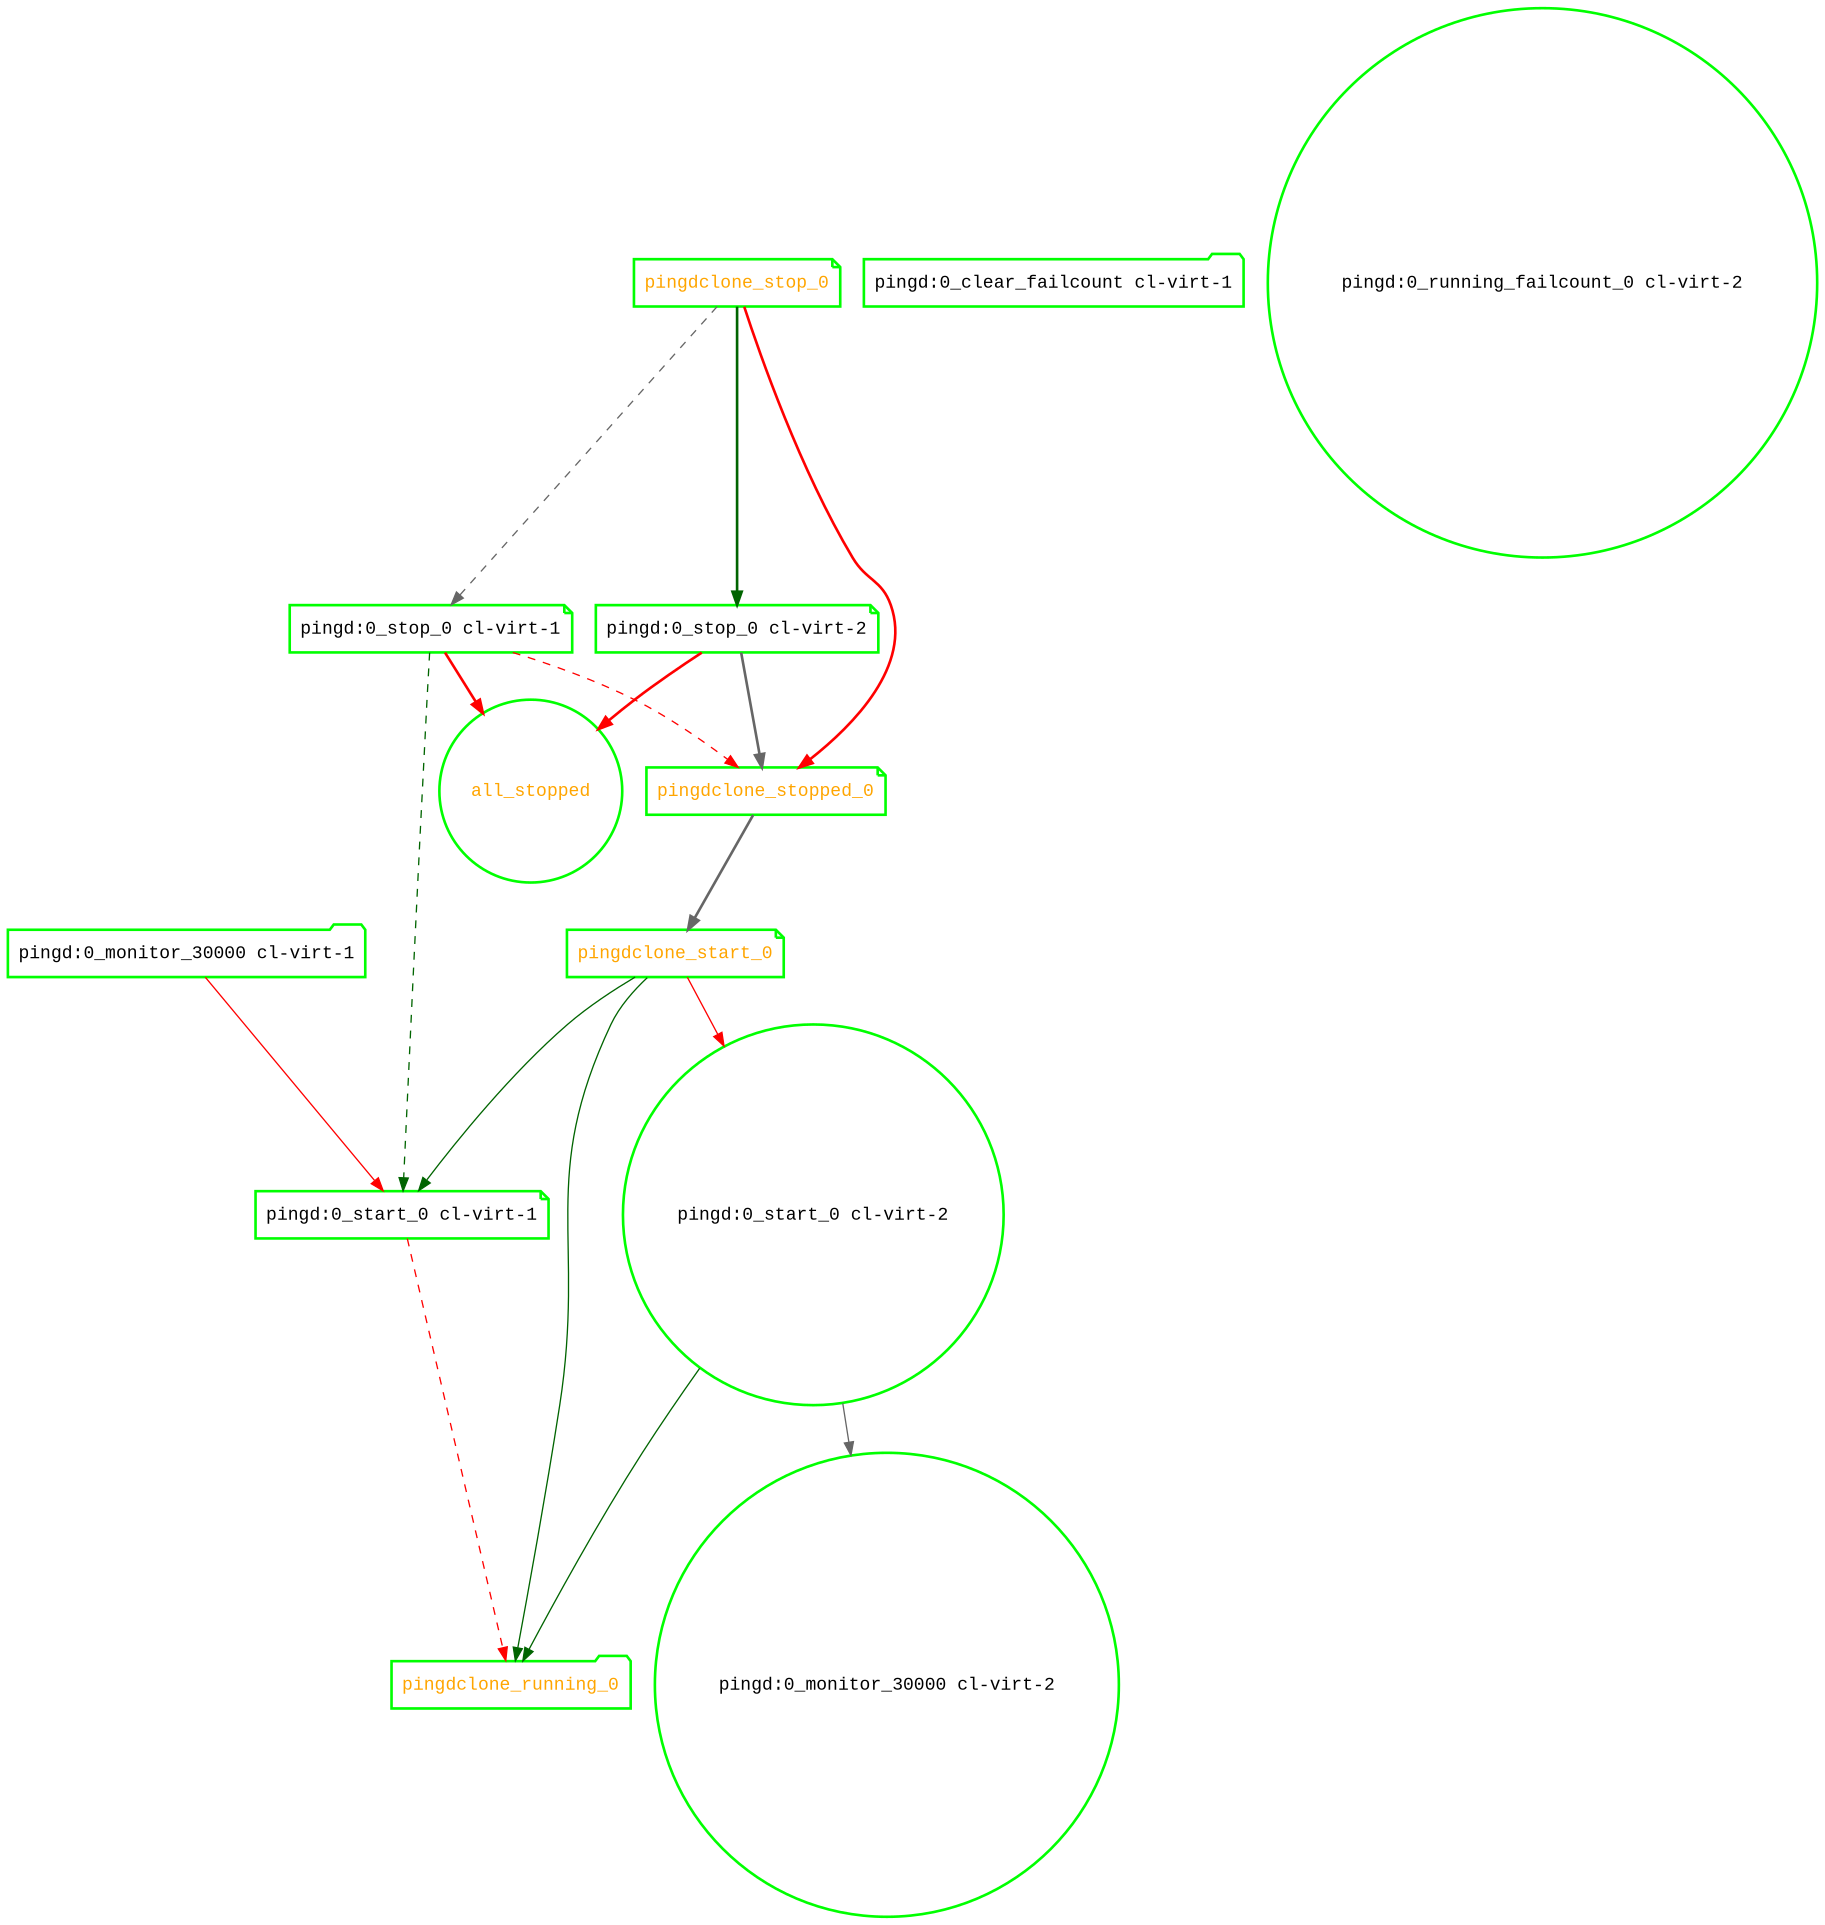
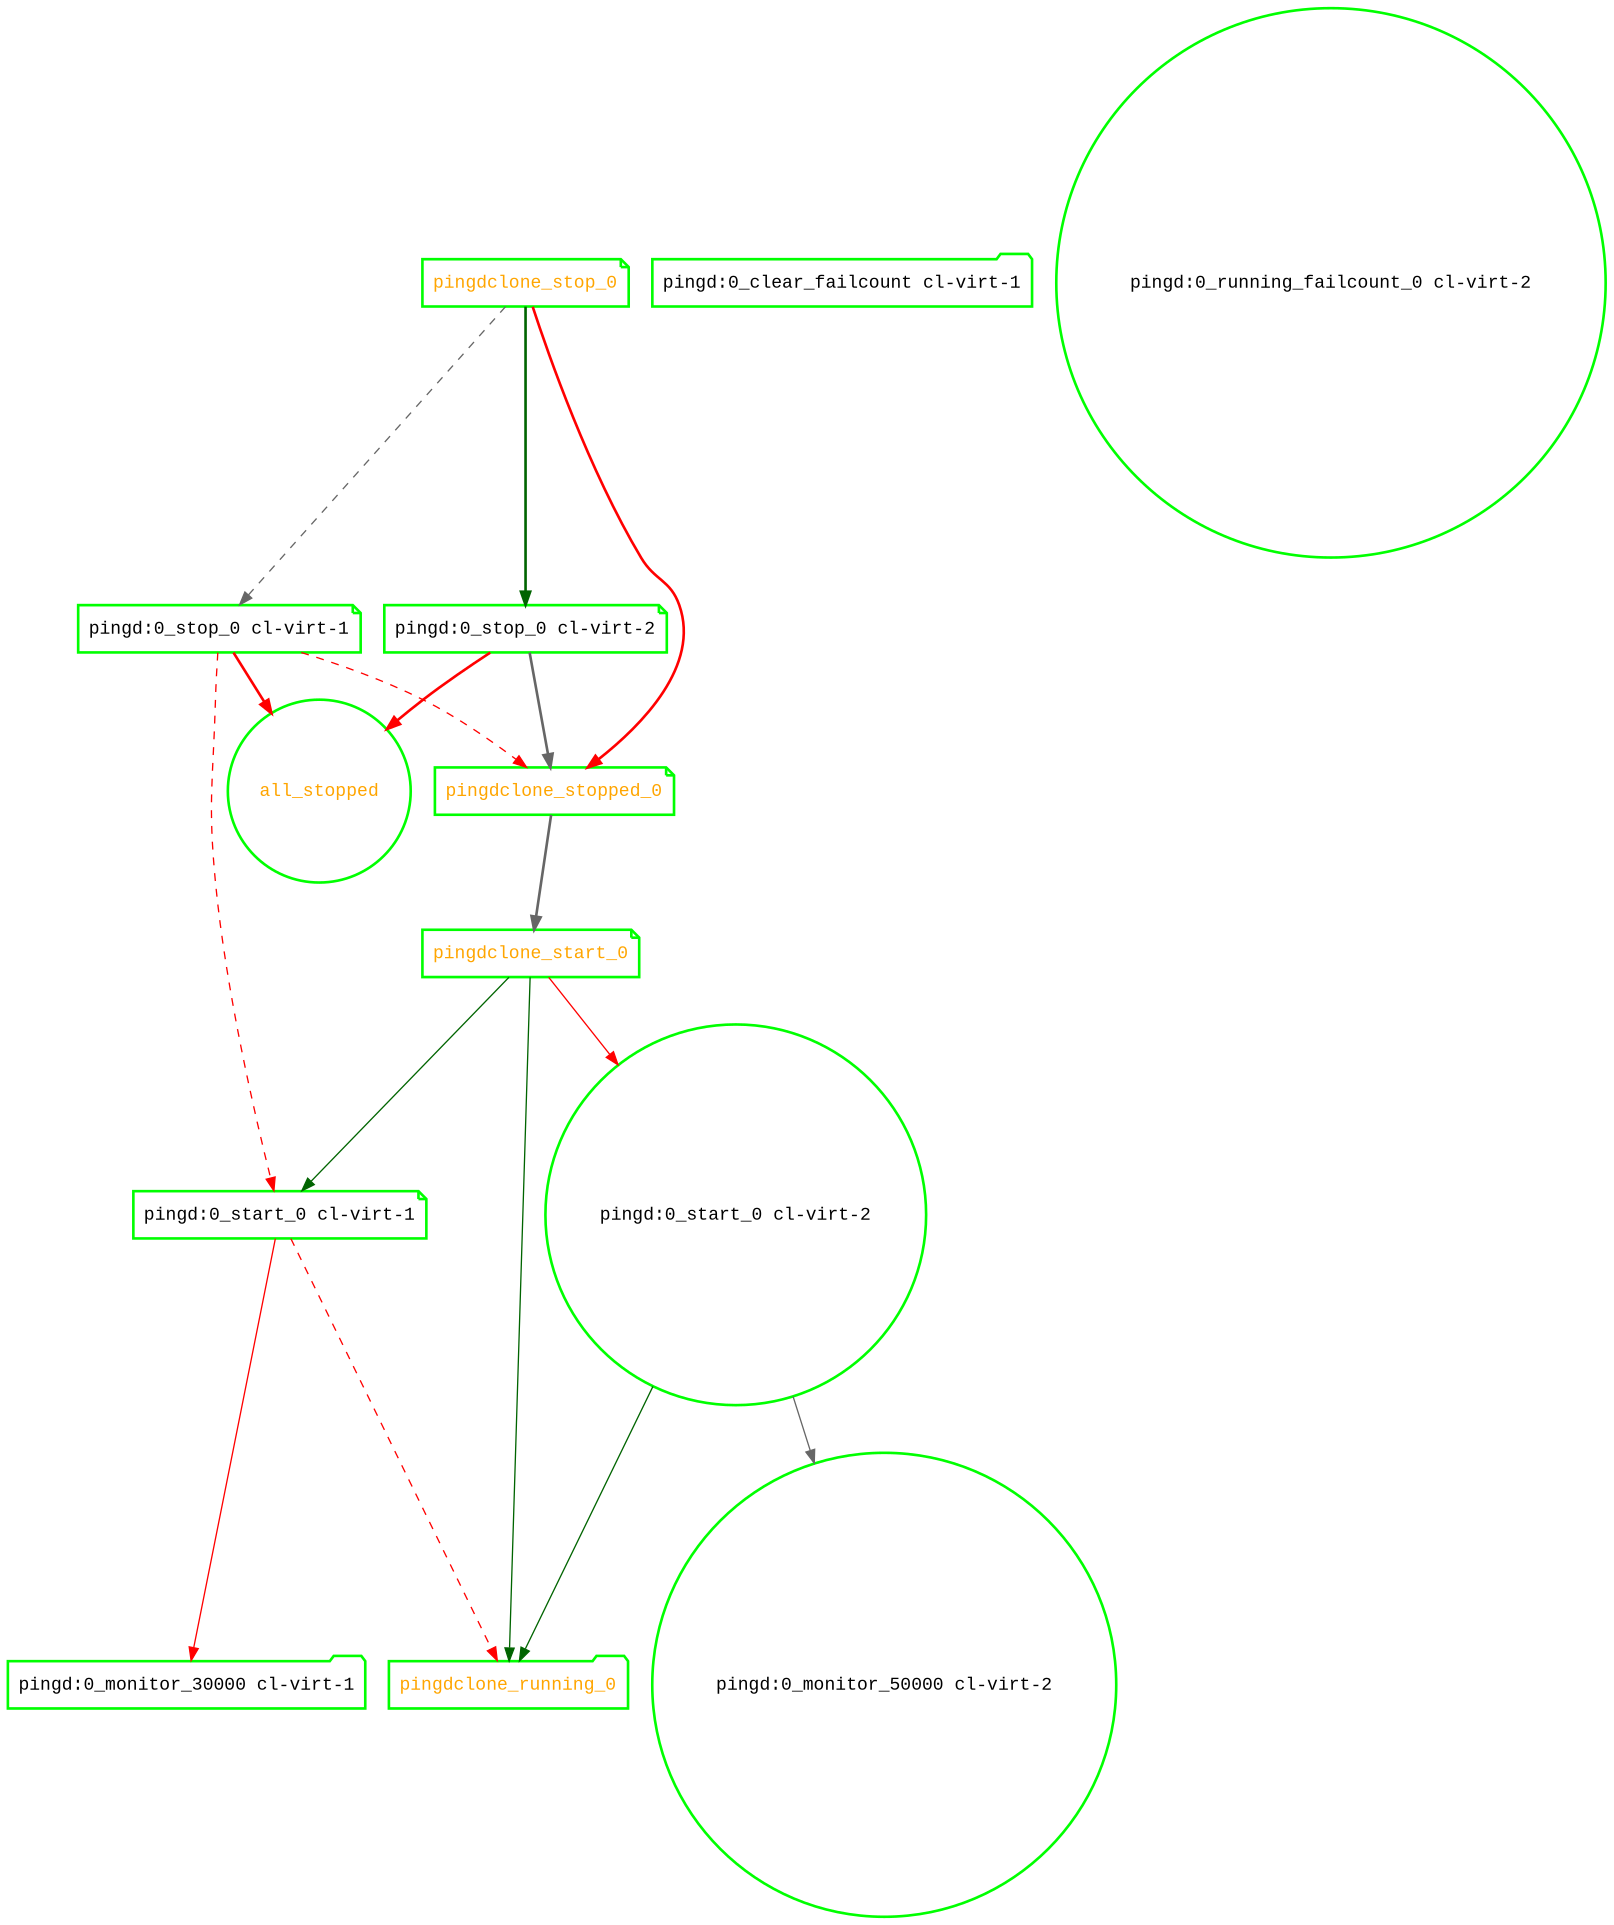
(416, 915) -> (220, 918)
(290, 1079) -> (235, 1443)
(887, 1685) -> (884, 1685)
